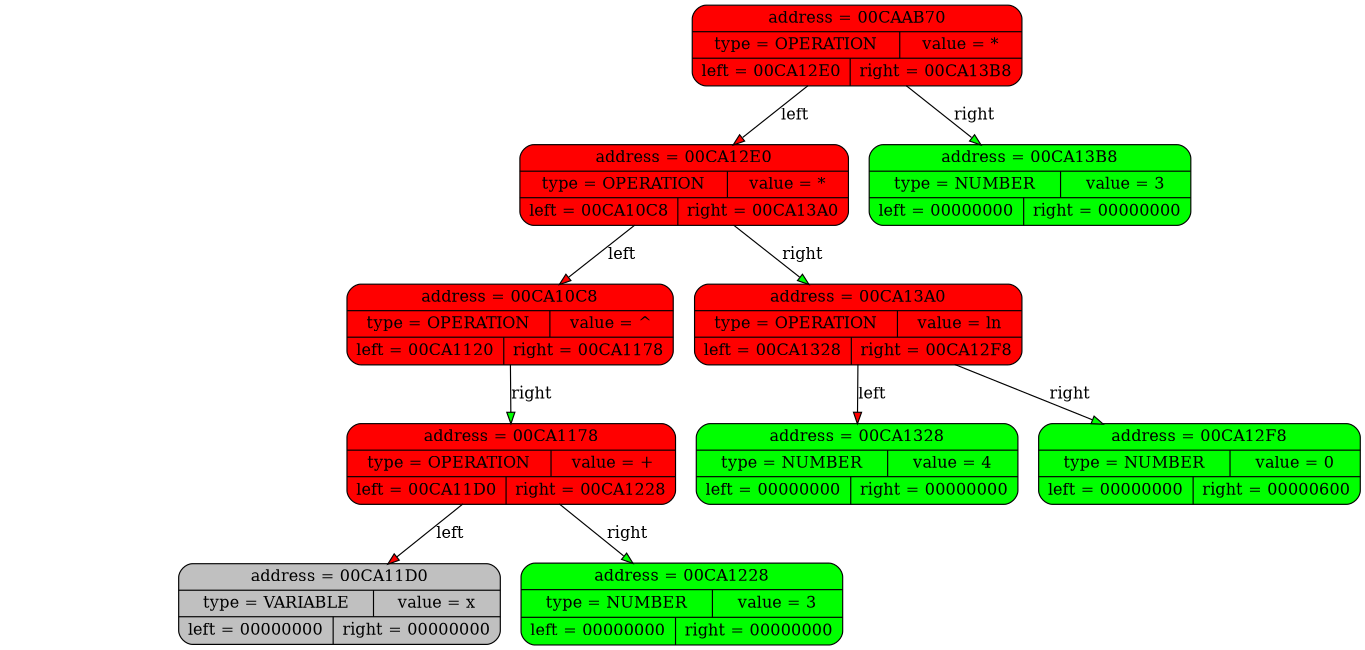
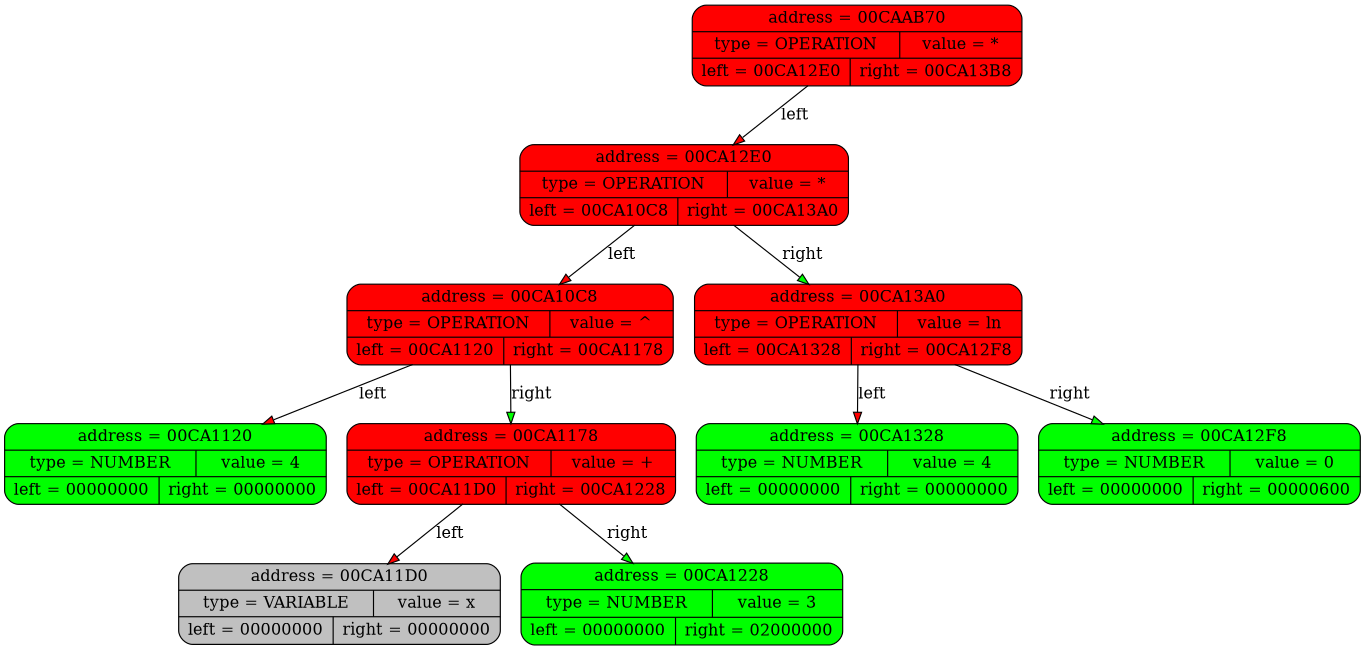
(1030, 185) -> none
none -> (165, 464)
(759, 631) -> (759, 631)
